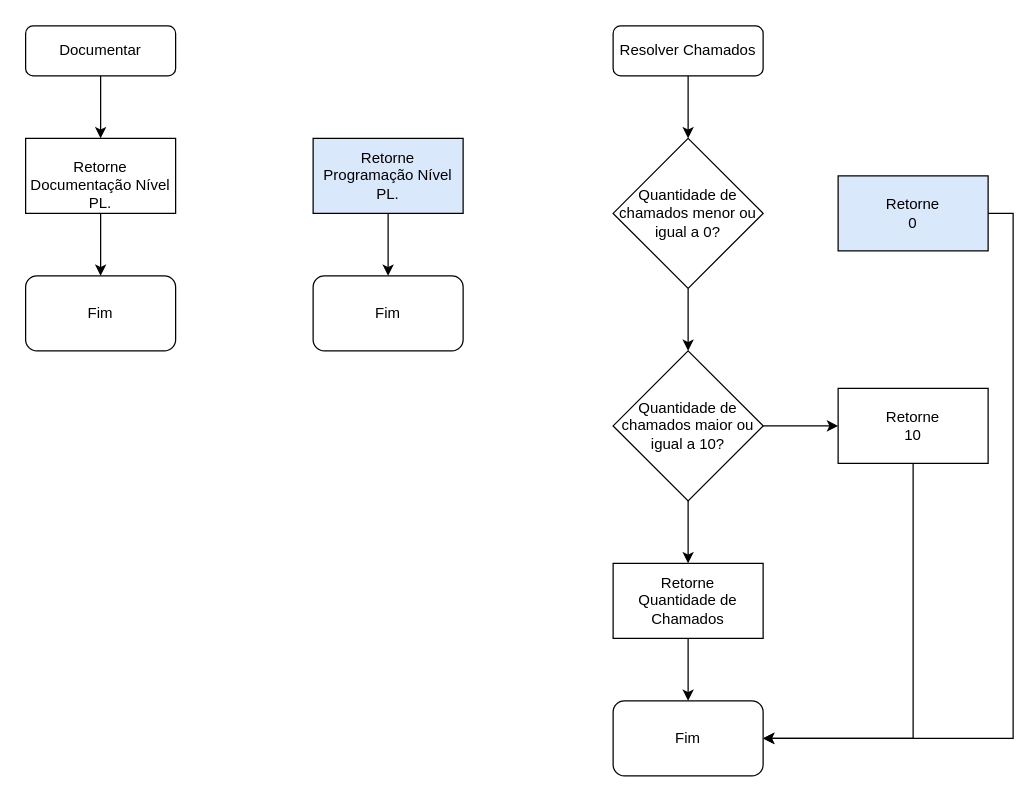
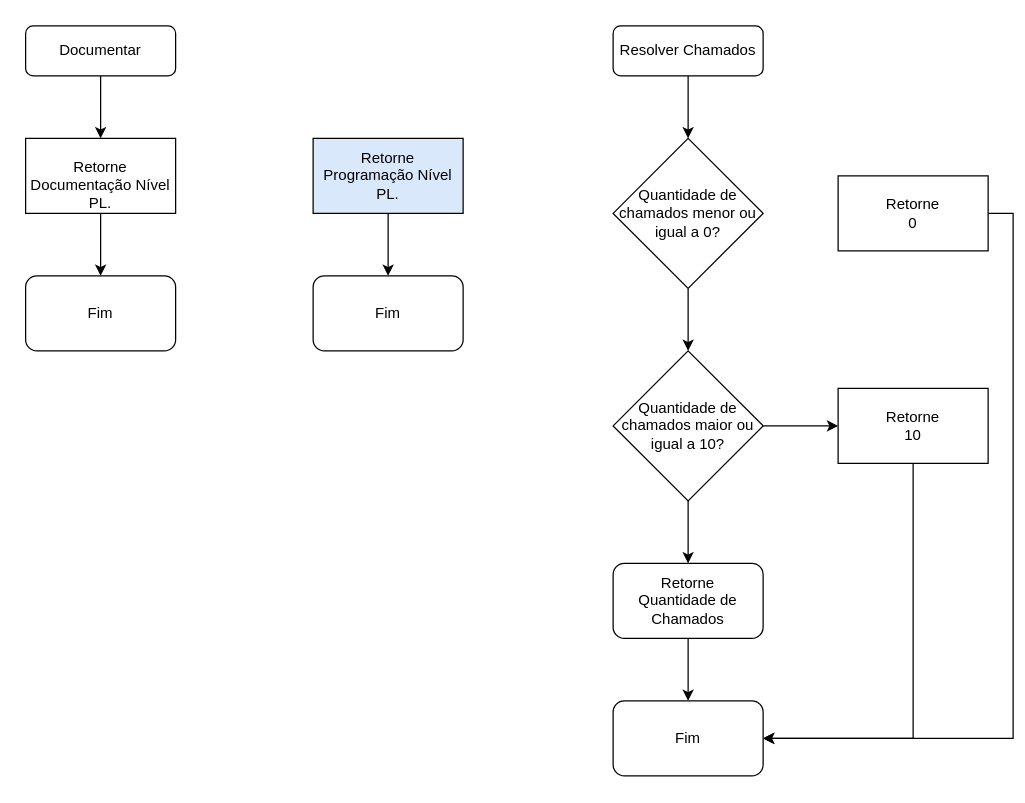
(913, 213) -> (913, 213)
(688, 601) -> (688, 601)
